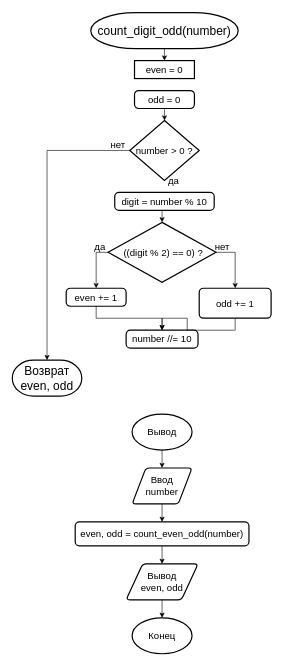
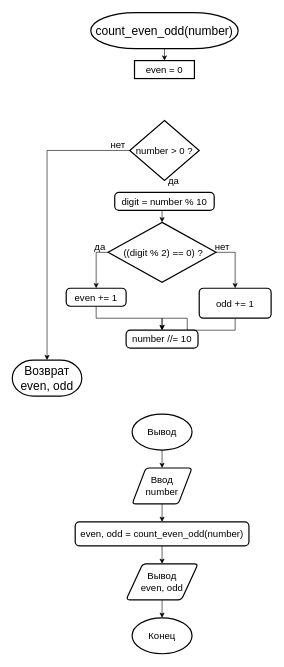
(165, 30) -> (165, 30)
(165, 99) -> none
(165, 112) -> none
